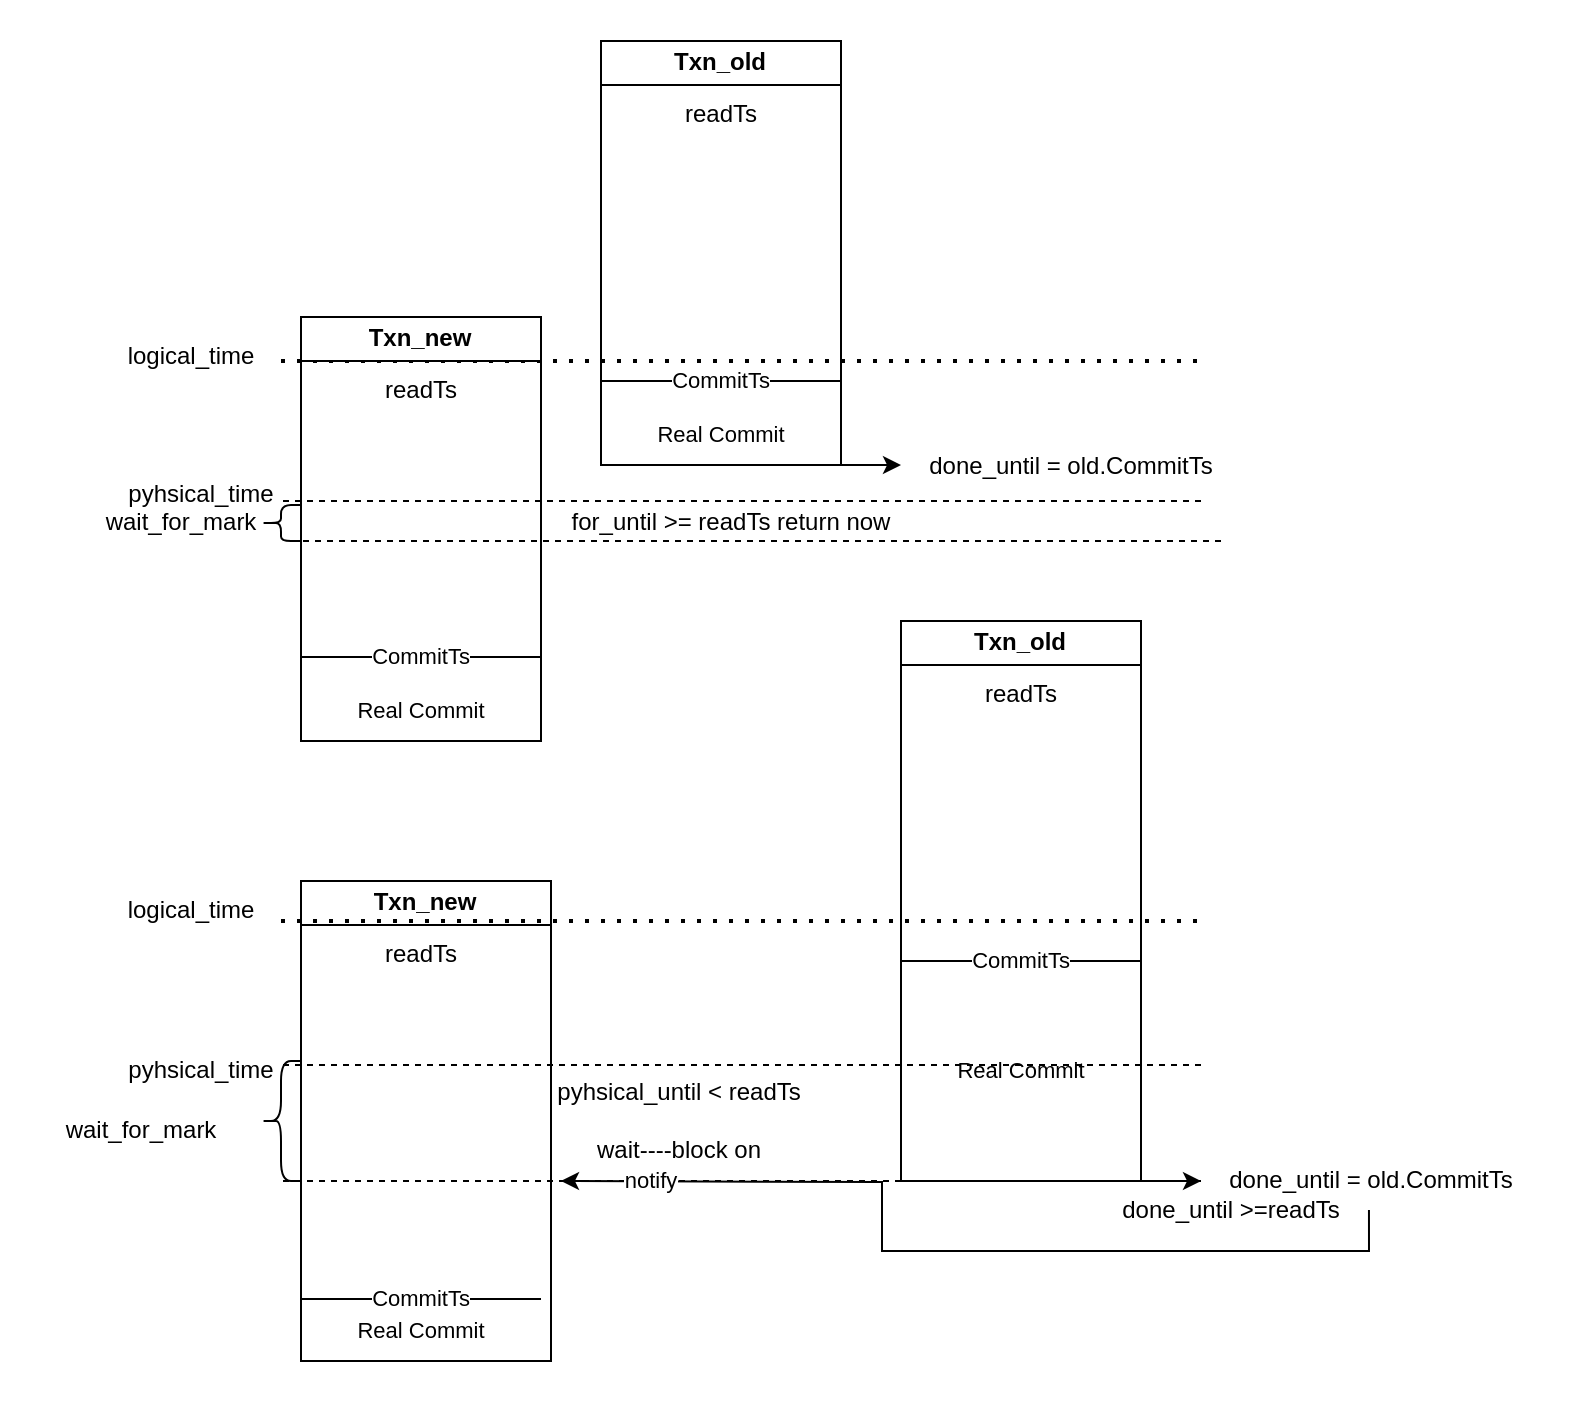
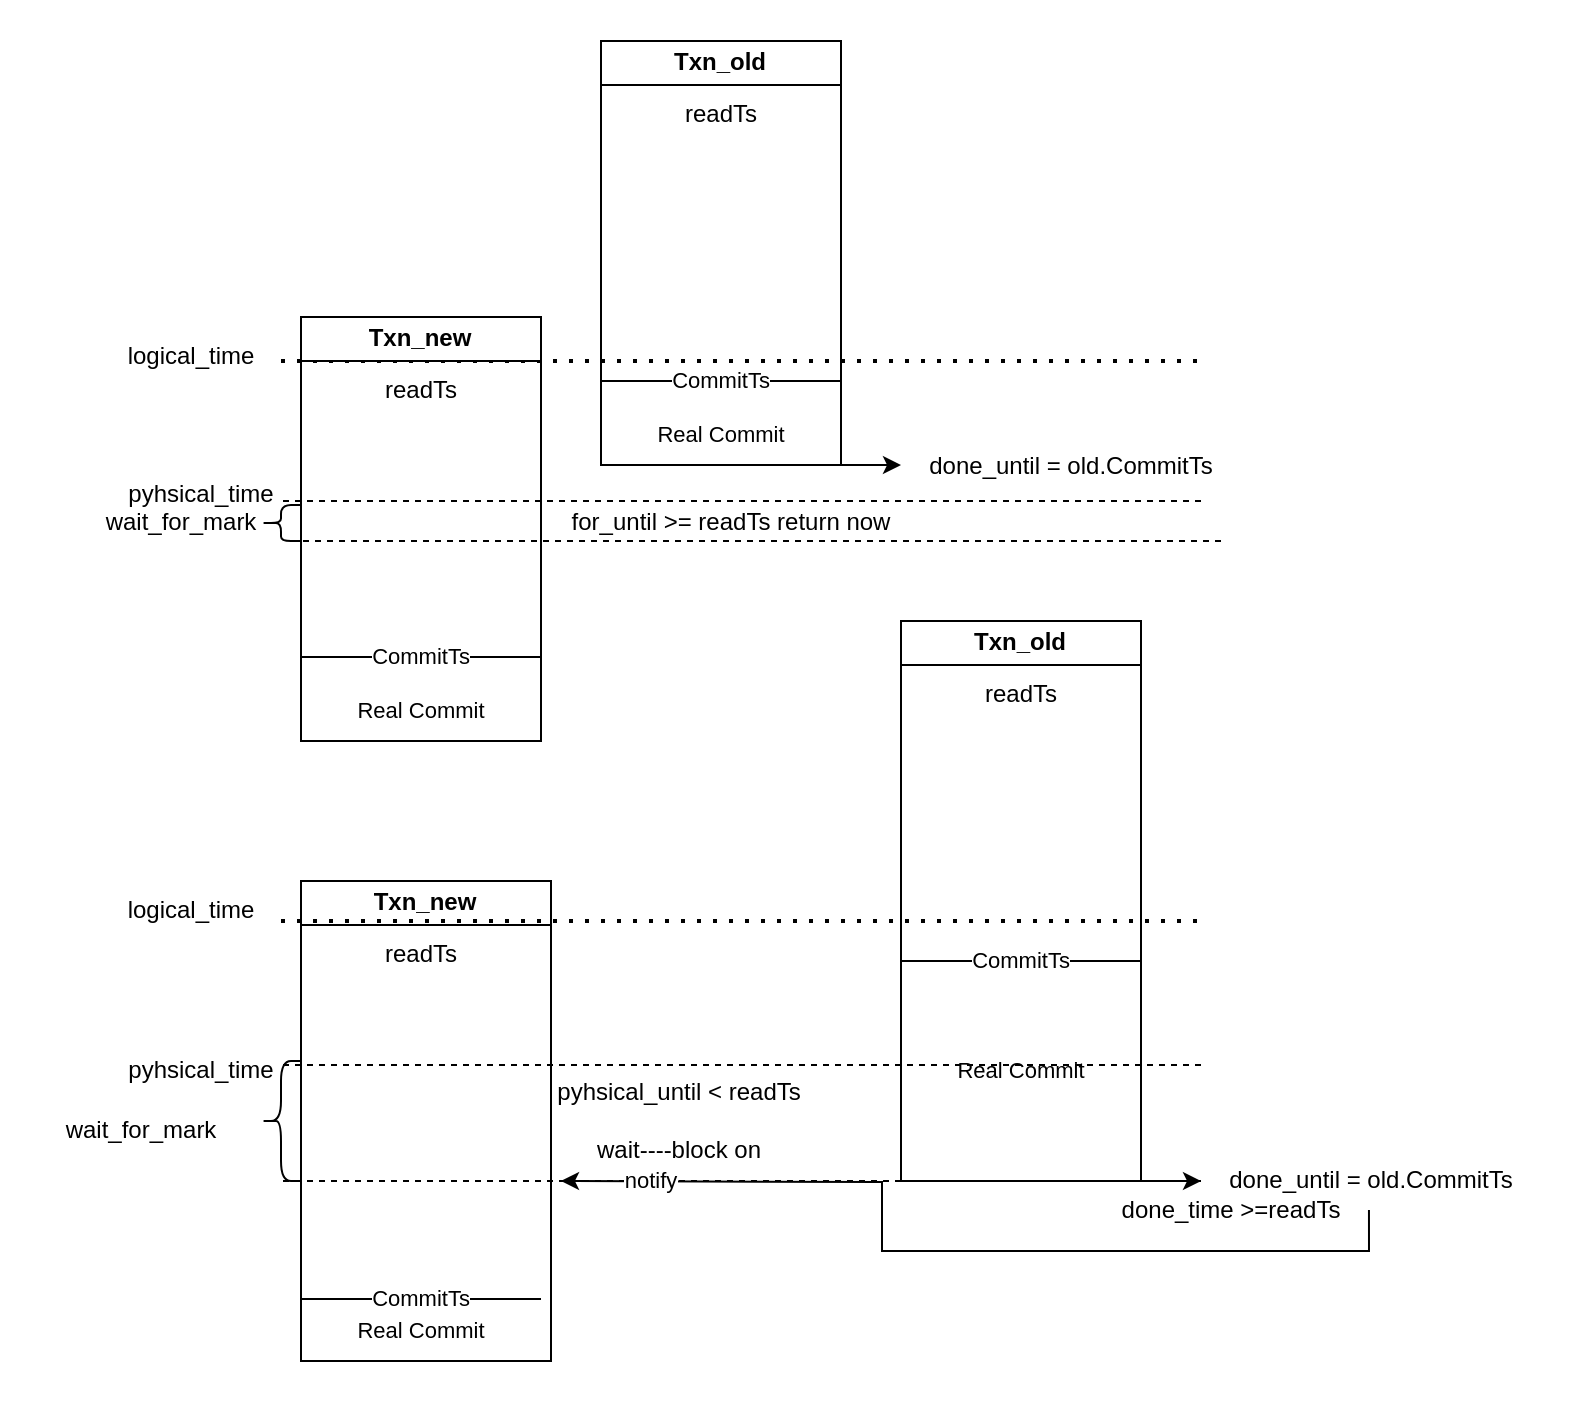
(1232, 1211) -> (1232, 1211)
